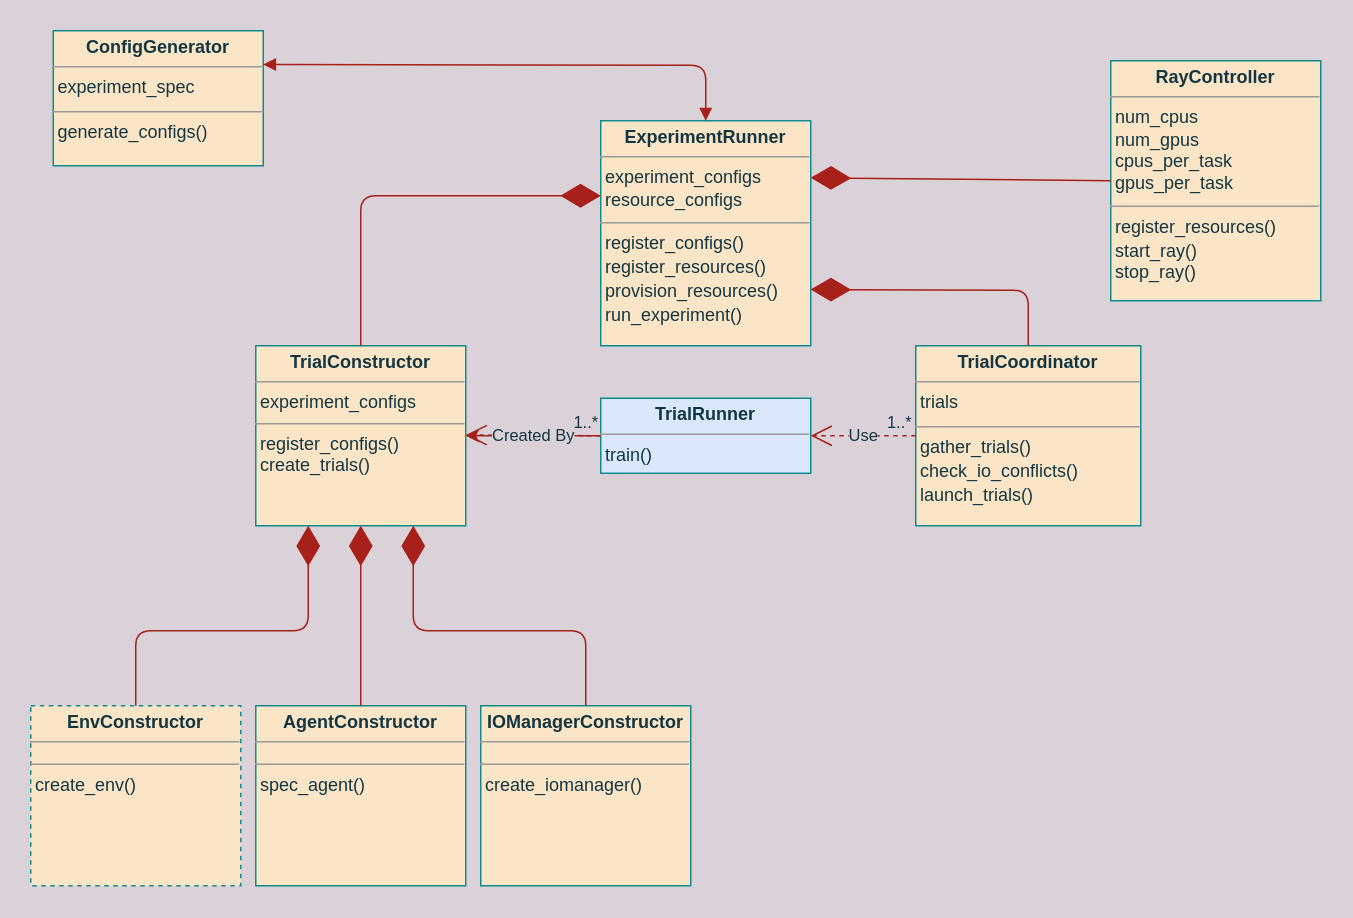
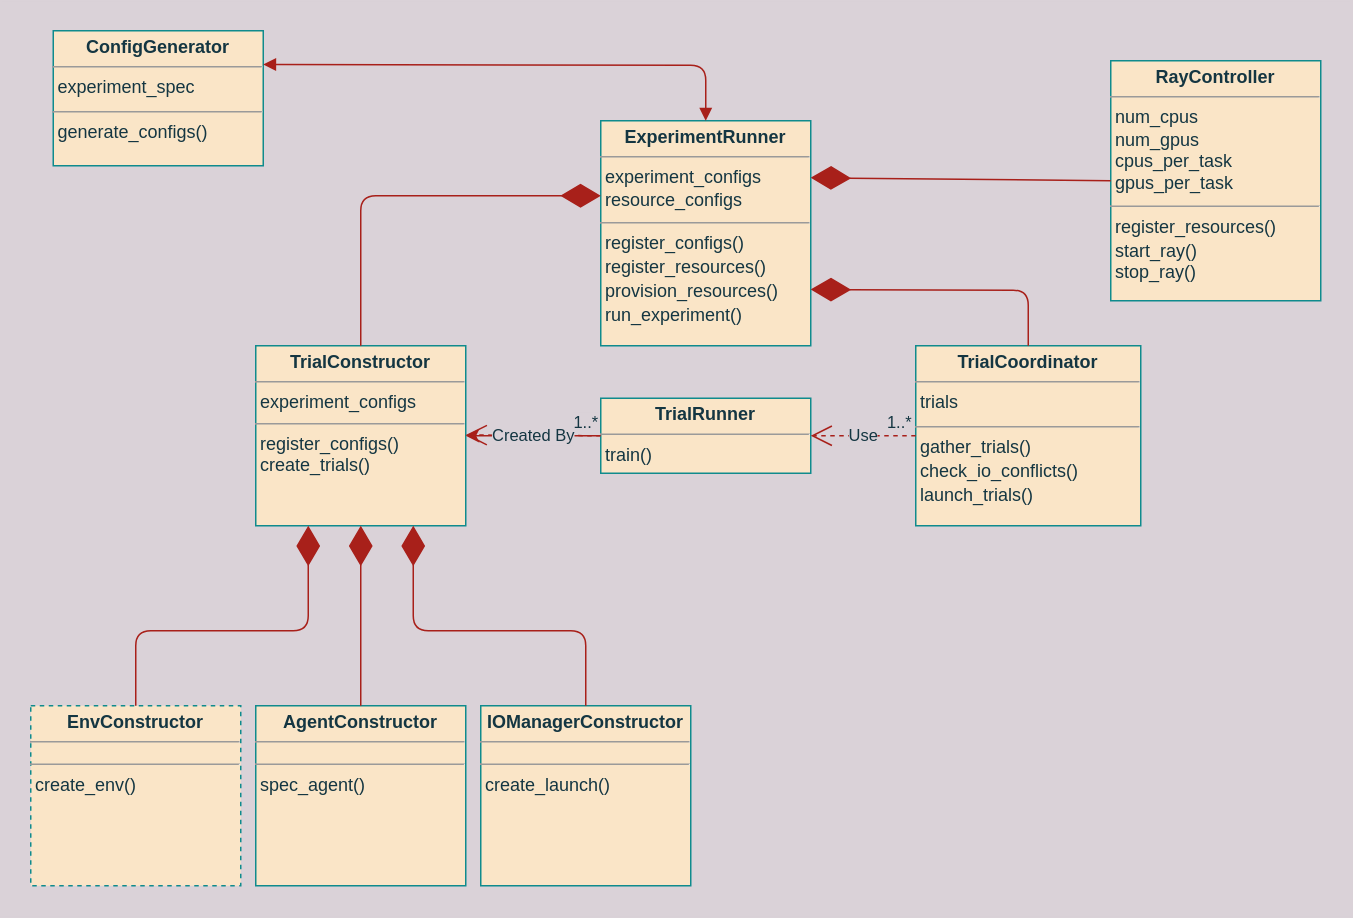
(706, 436) -> (706, 436)
(582, 727) -> (582, 727)
